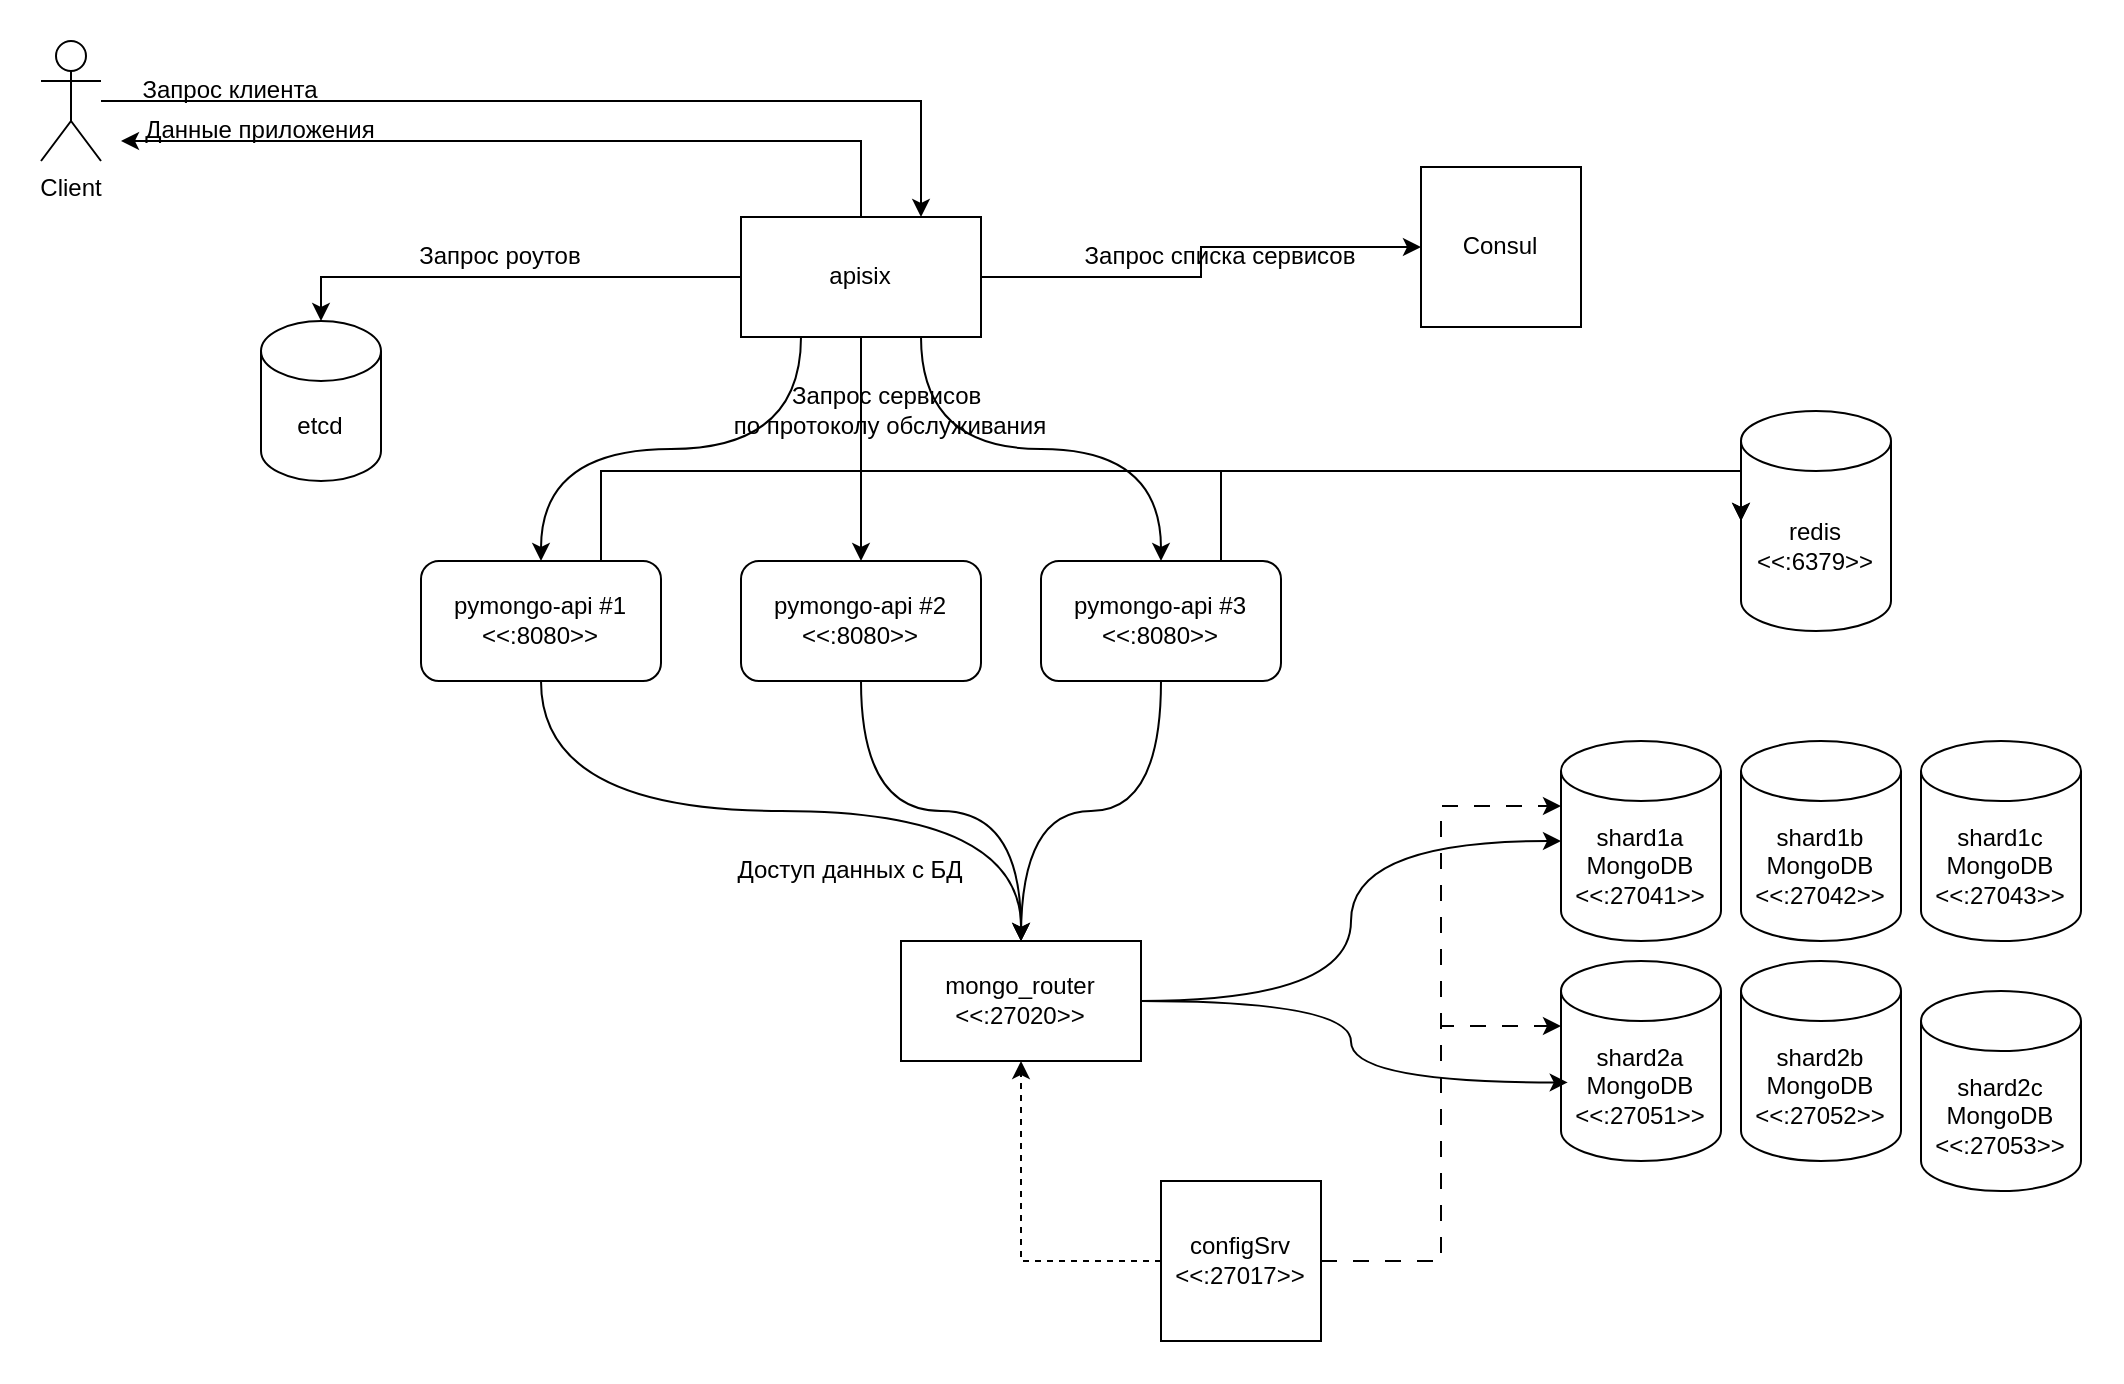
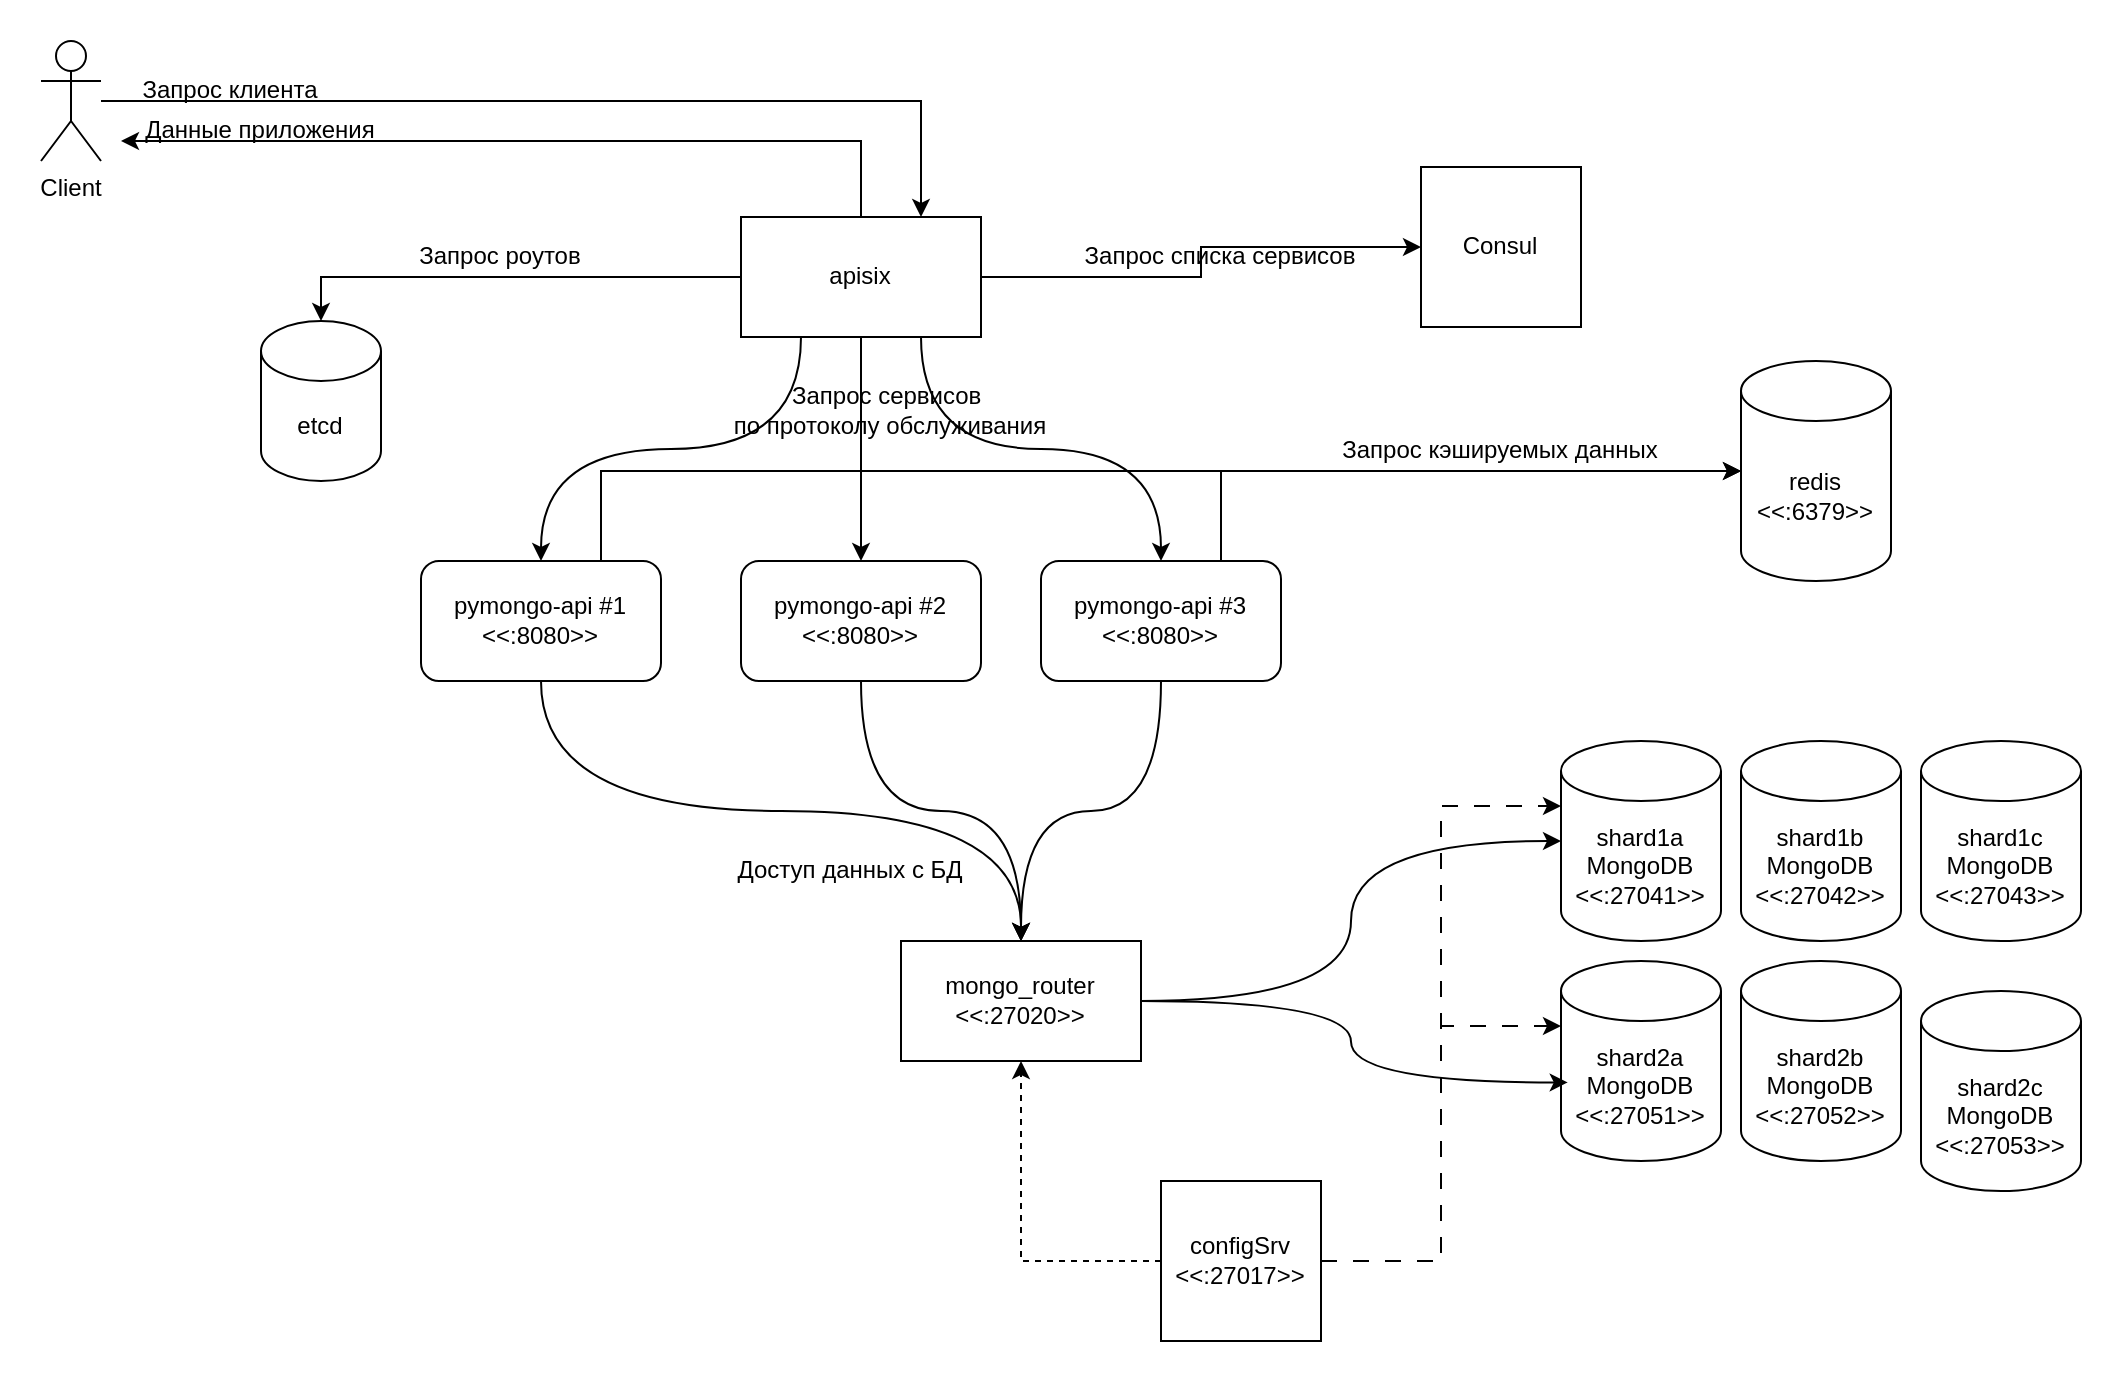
none -> (1501, 451)
(1816, 521) -> (1816, 471)
(1032, 857) -> (1032, 854)
